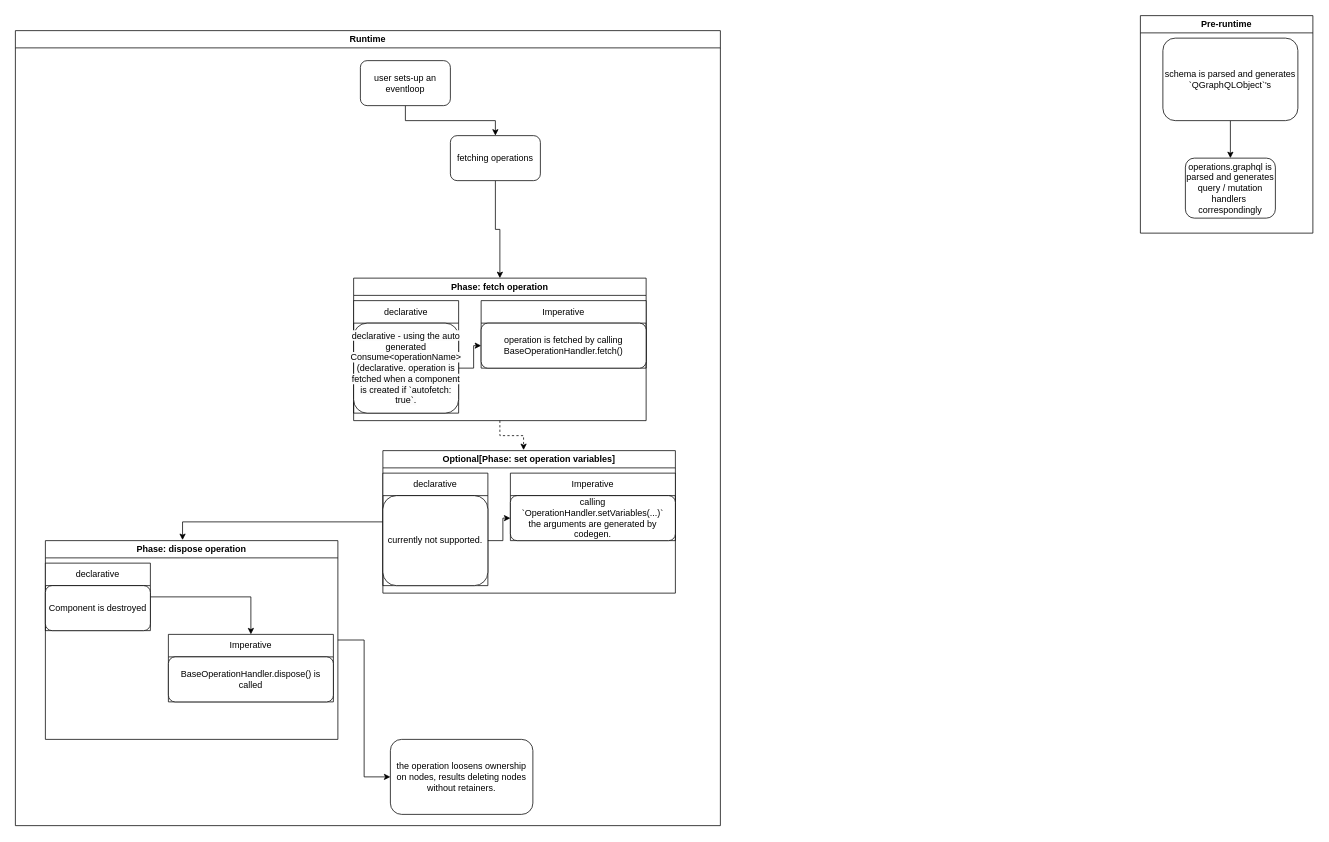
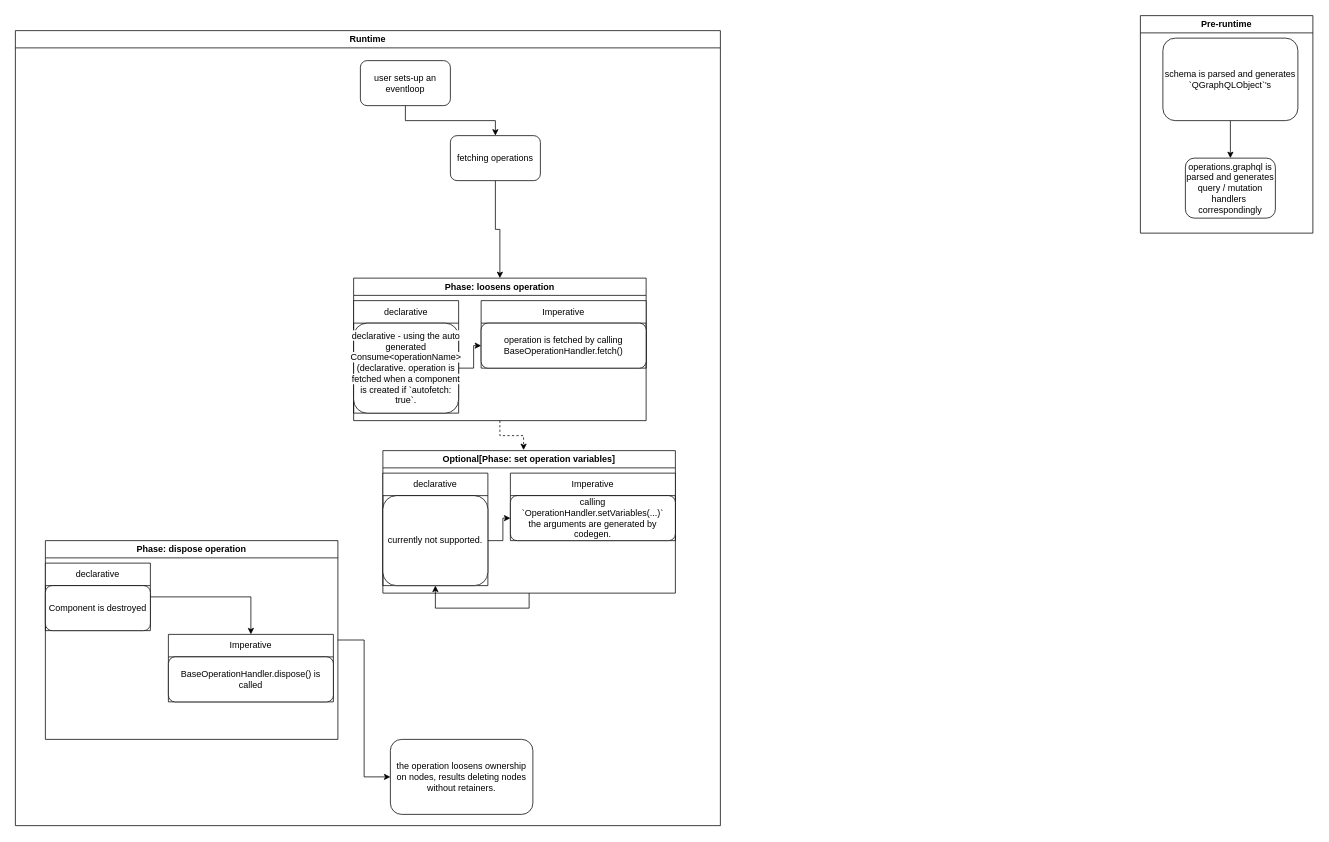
(500, 287) -> (500, 287)
(183, 528) -> (435, 601)
